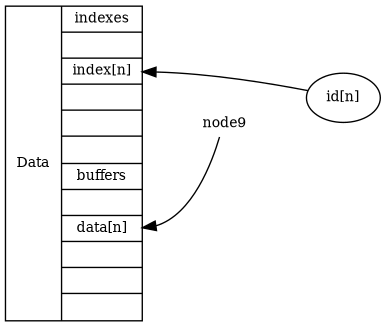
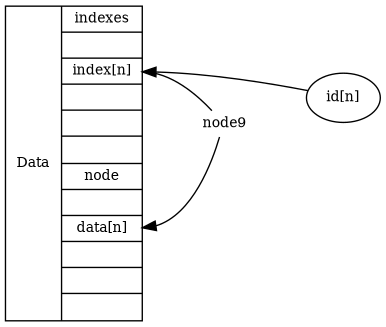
none -> (181, 84)
(102, 176) -> (102, 176)
